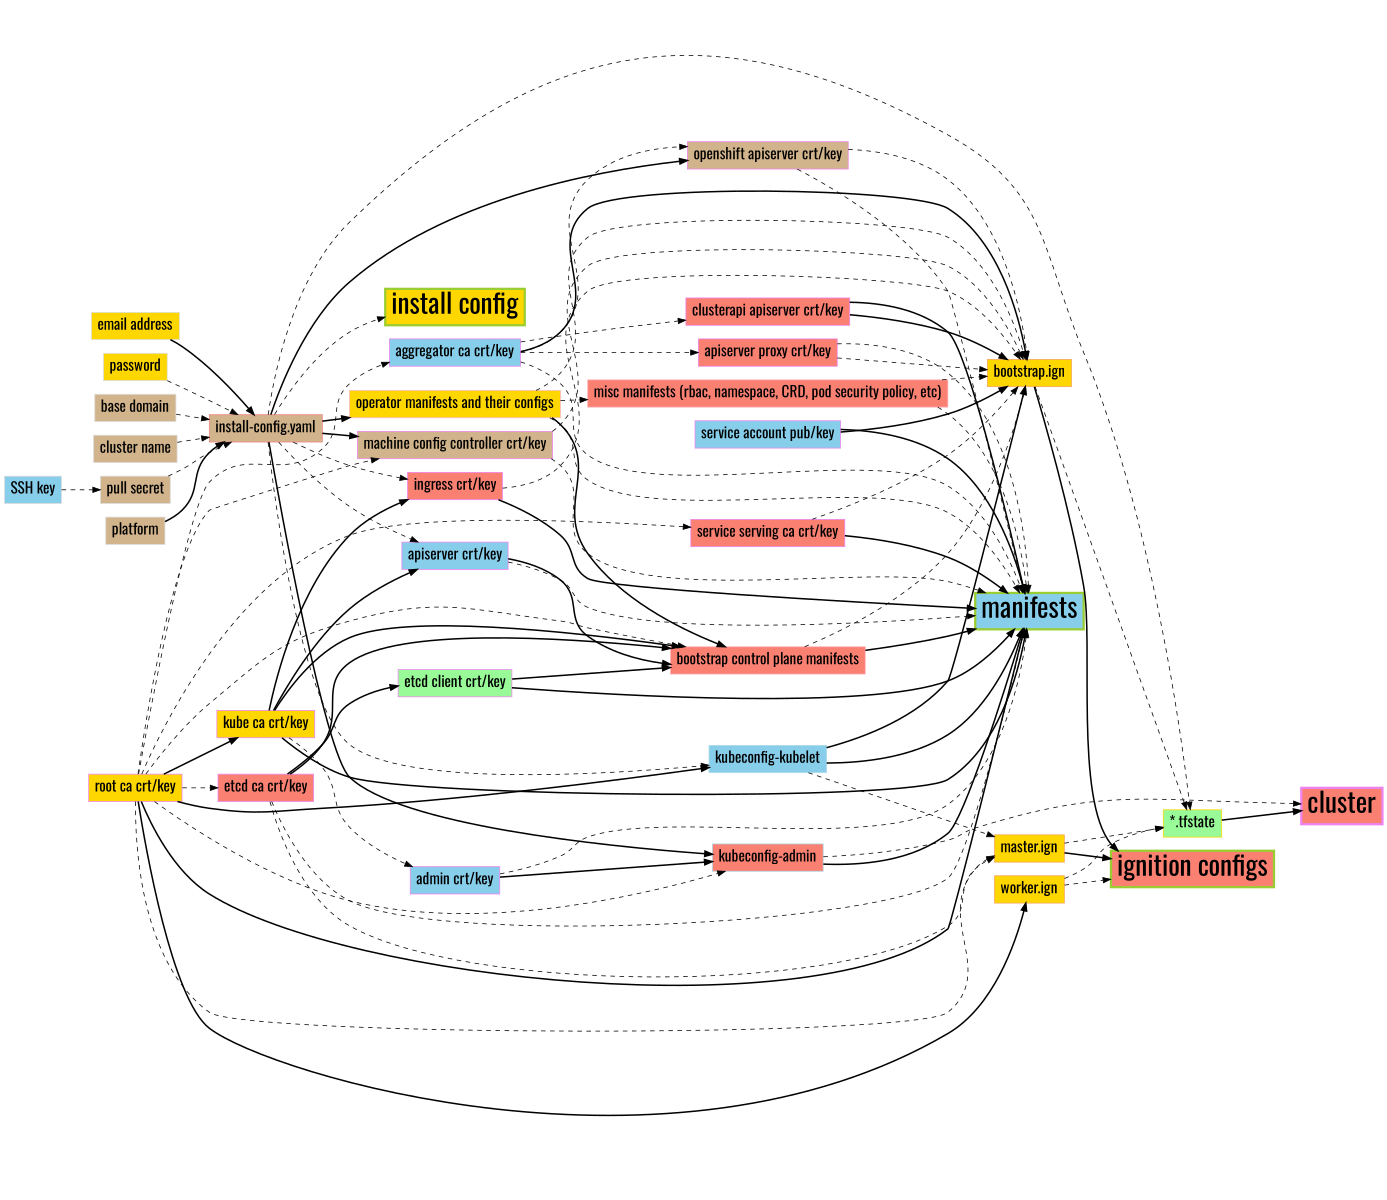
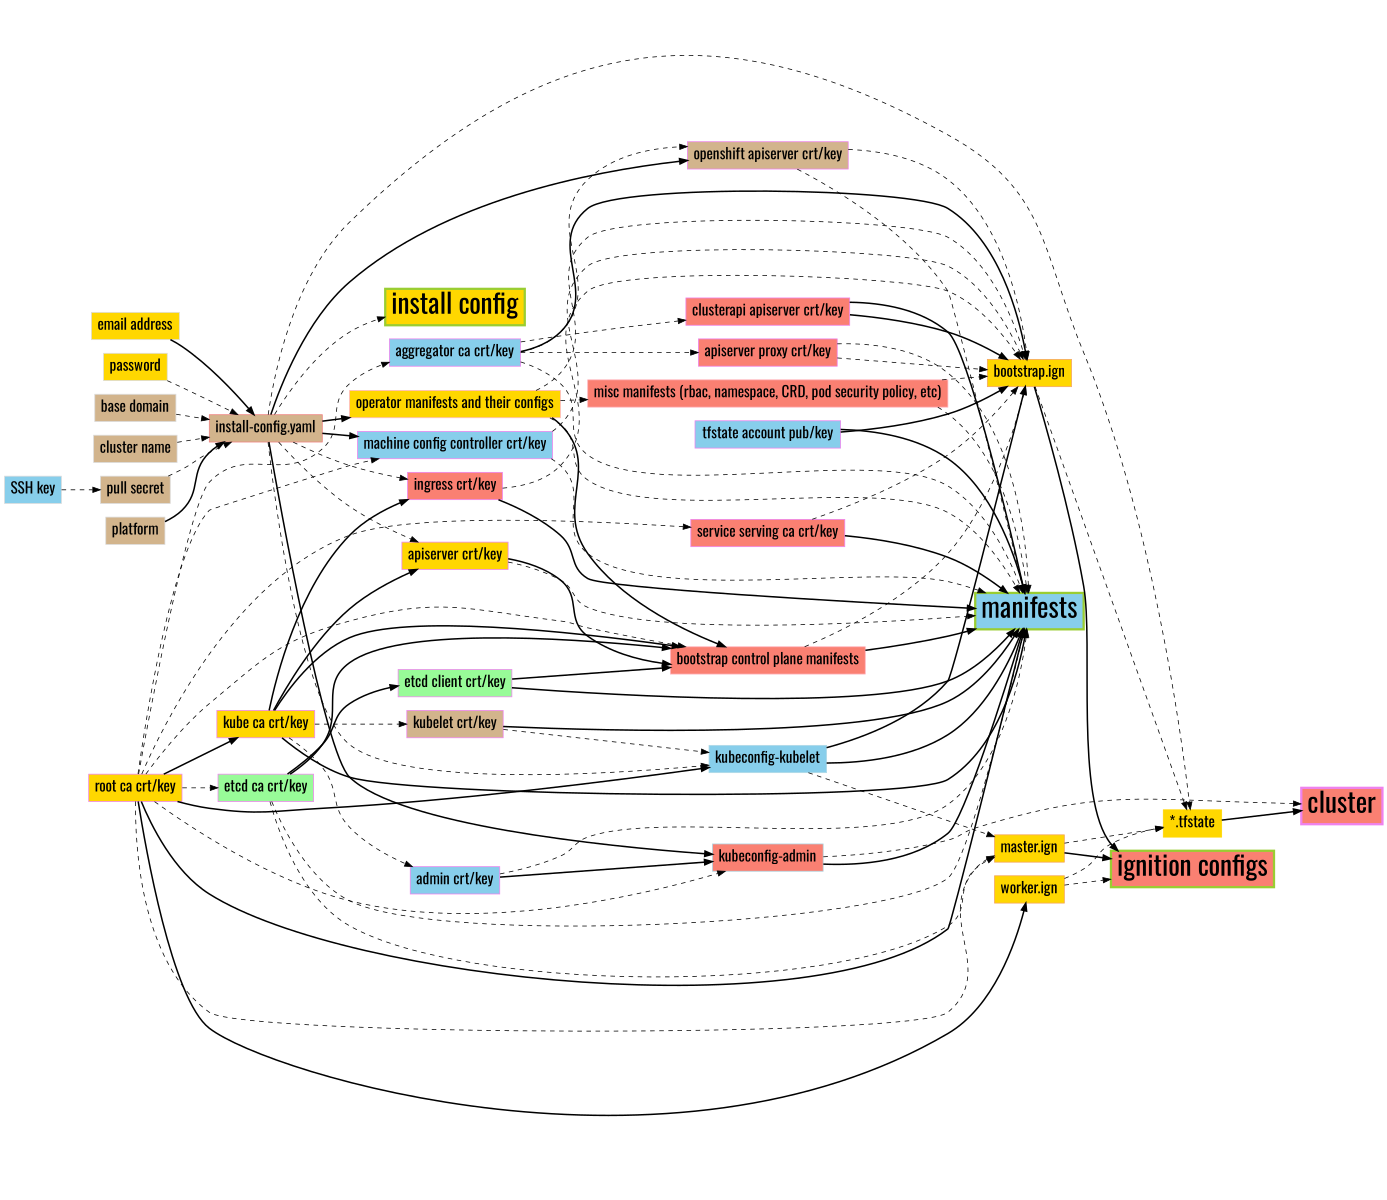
(768, 434) -> (768, 434)
(455, 445) -> (455, 445)
(455, 556) -> (455, 556)
none -> (455, 724)
(266, 788) -> (266, 788)
(1192, 823) -> (1192, 823)
